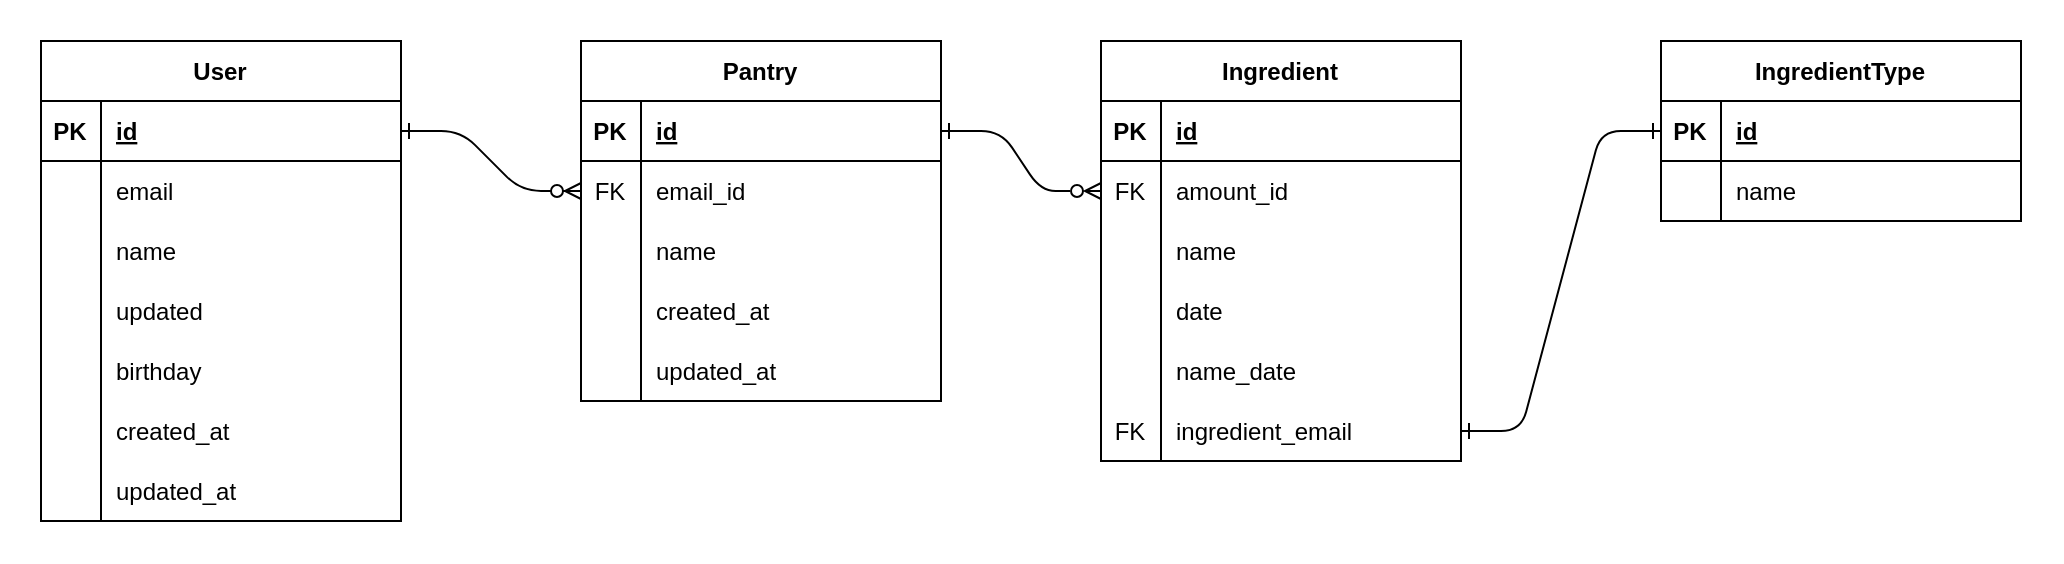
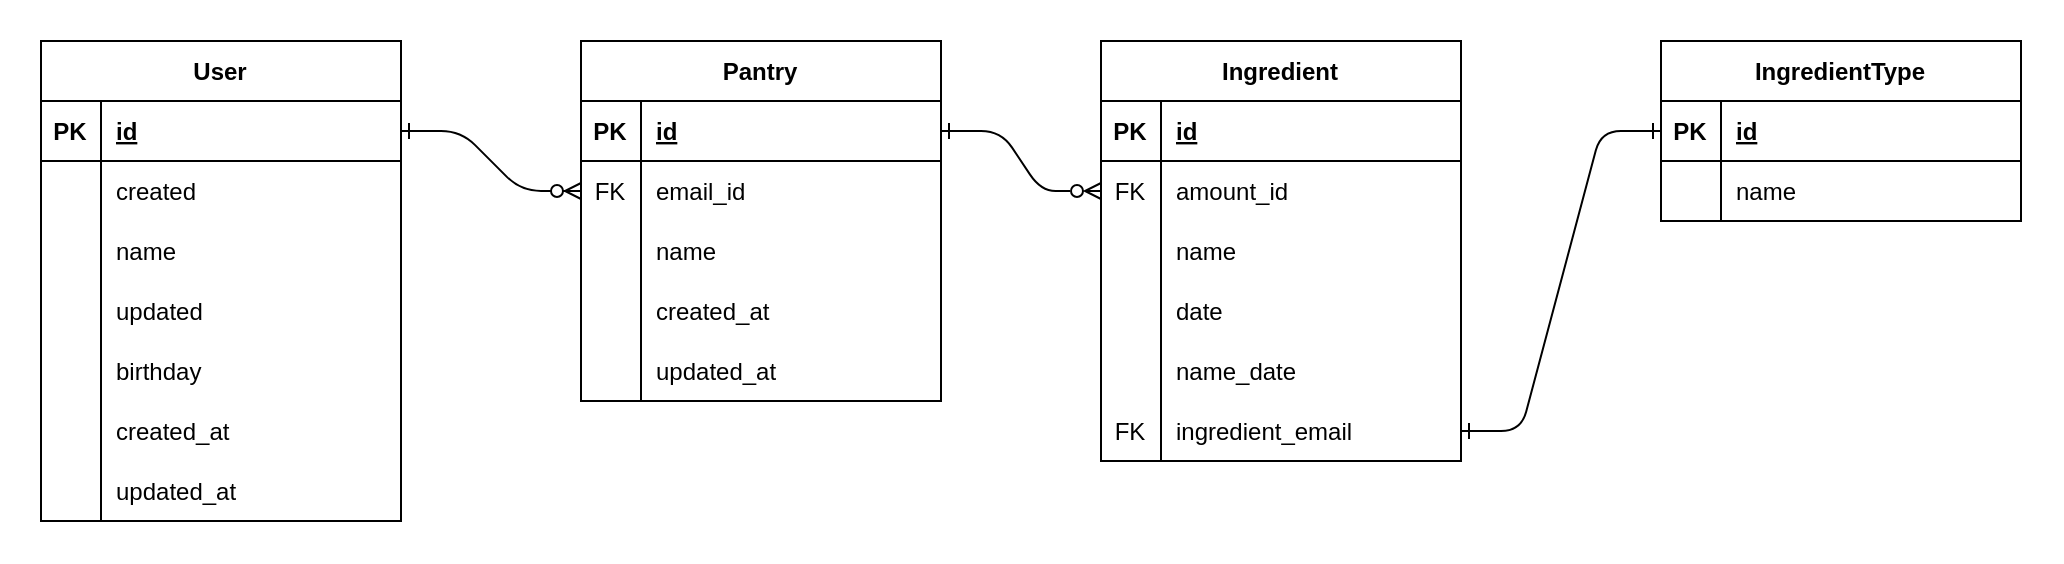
(143, 192) -> (163, 192)
